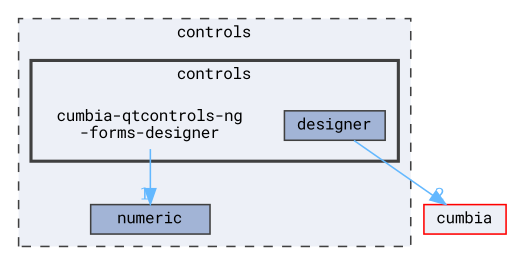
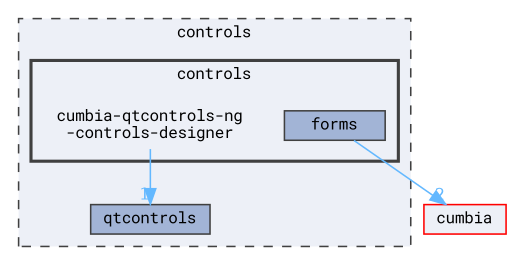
(150, 126) -> (150, 126)
(335, 126) -> (335, 126)
(150, 219) -> (150, 219)
